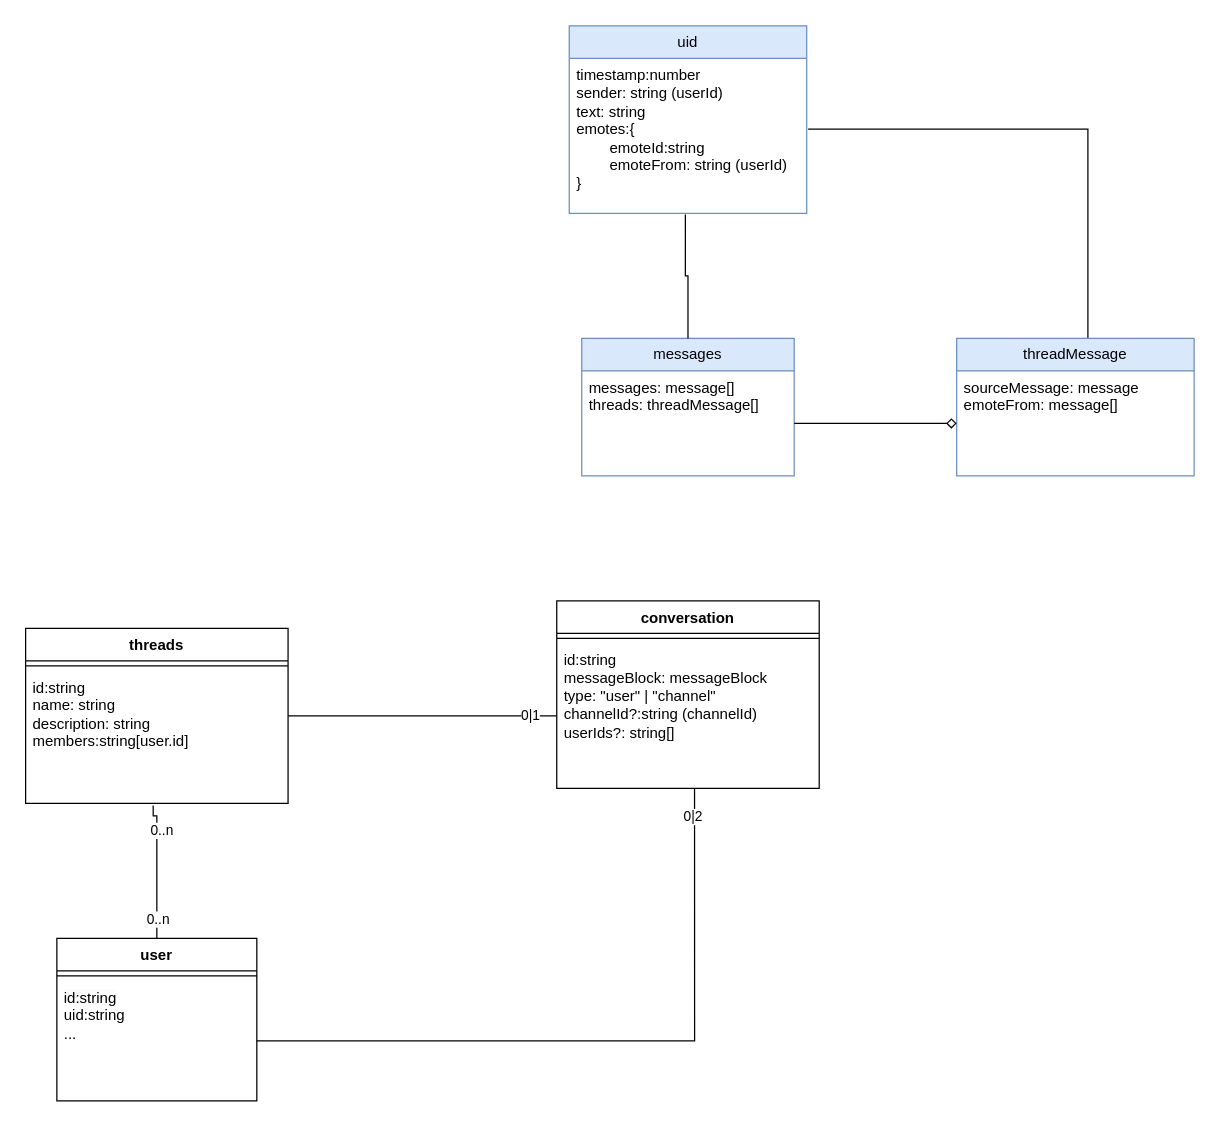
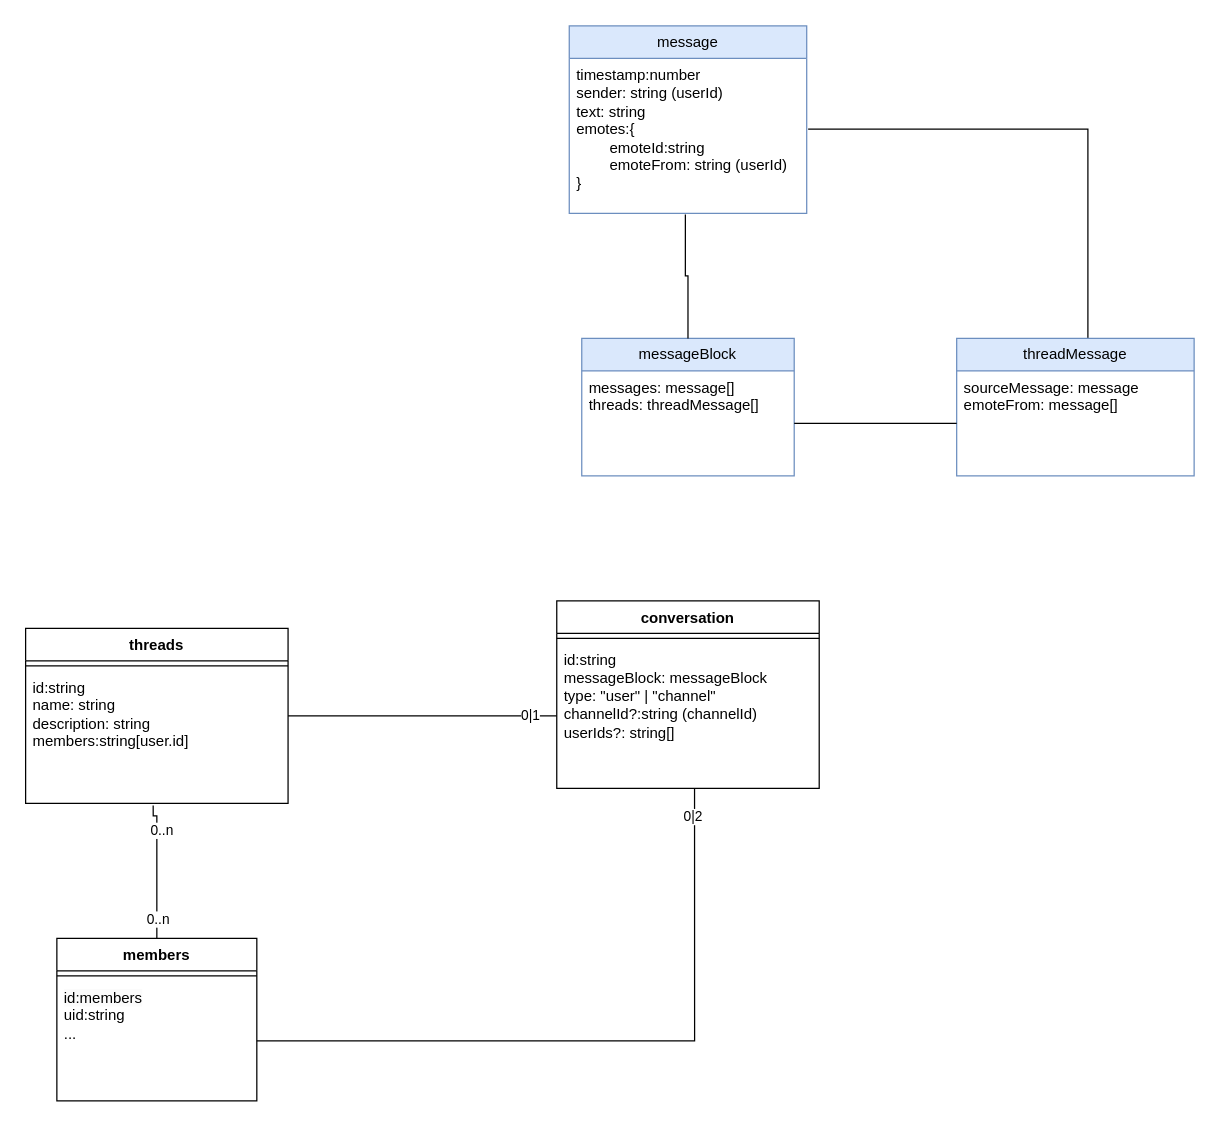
(688, 42) -> (688, 42)
(688, 354) -> (688, 354)
(946, 423) -> (949, 423)
(157, 956) -> (157, 956)
(101, 1016) -> (102, 1016)
